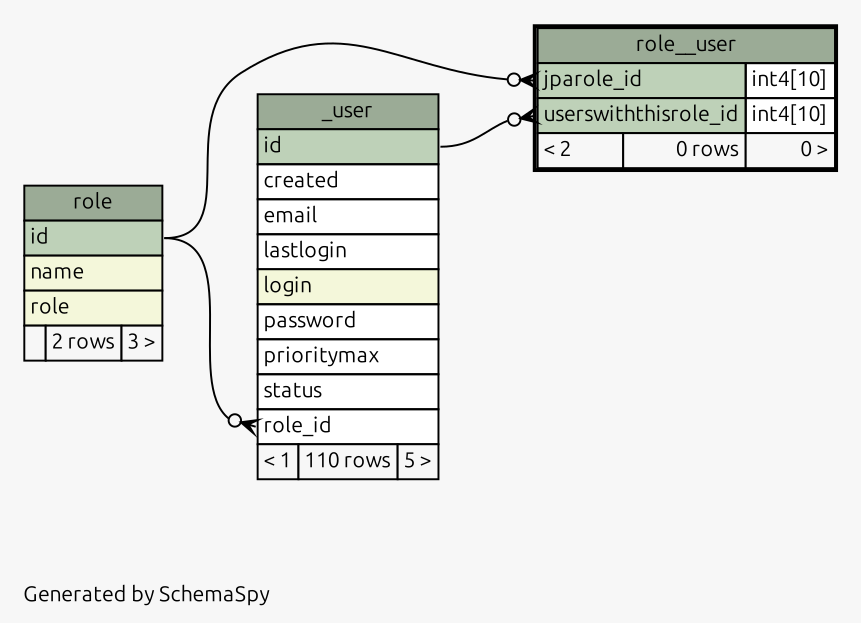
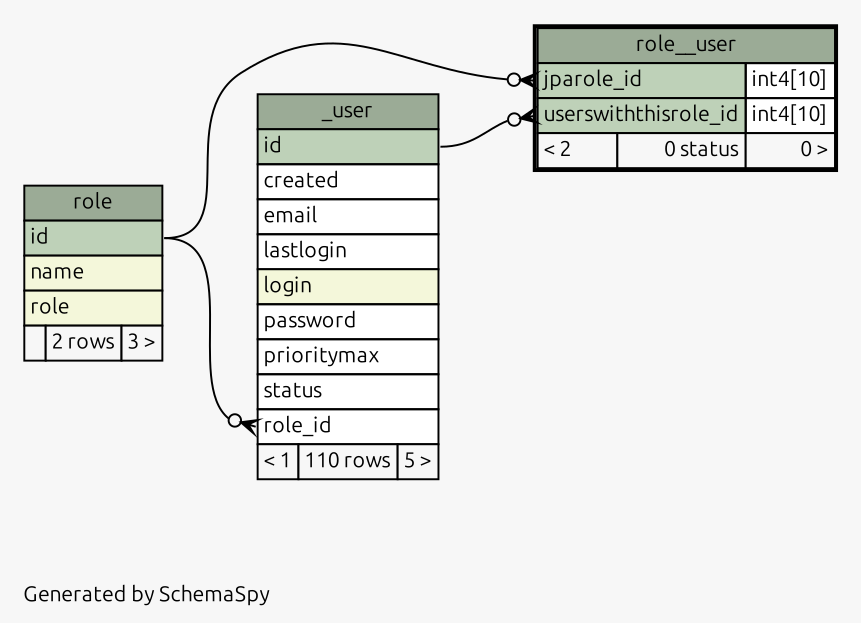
(708, 150) -> (702, 150)
